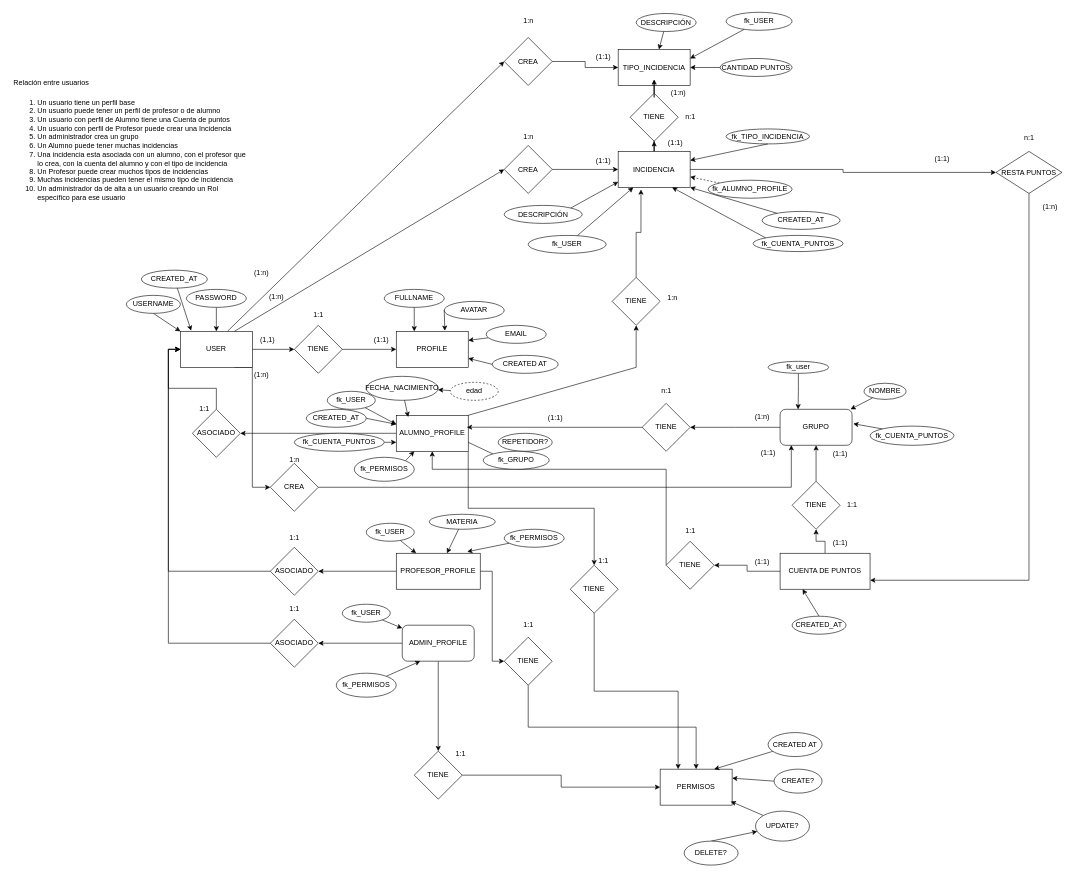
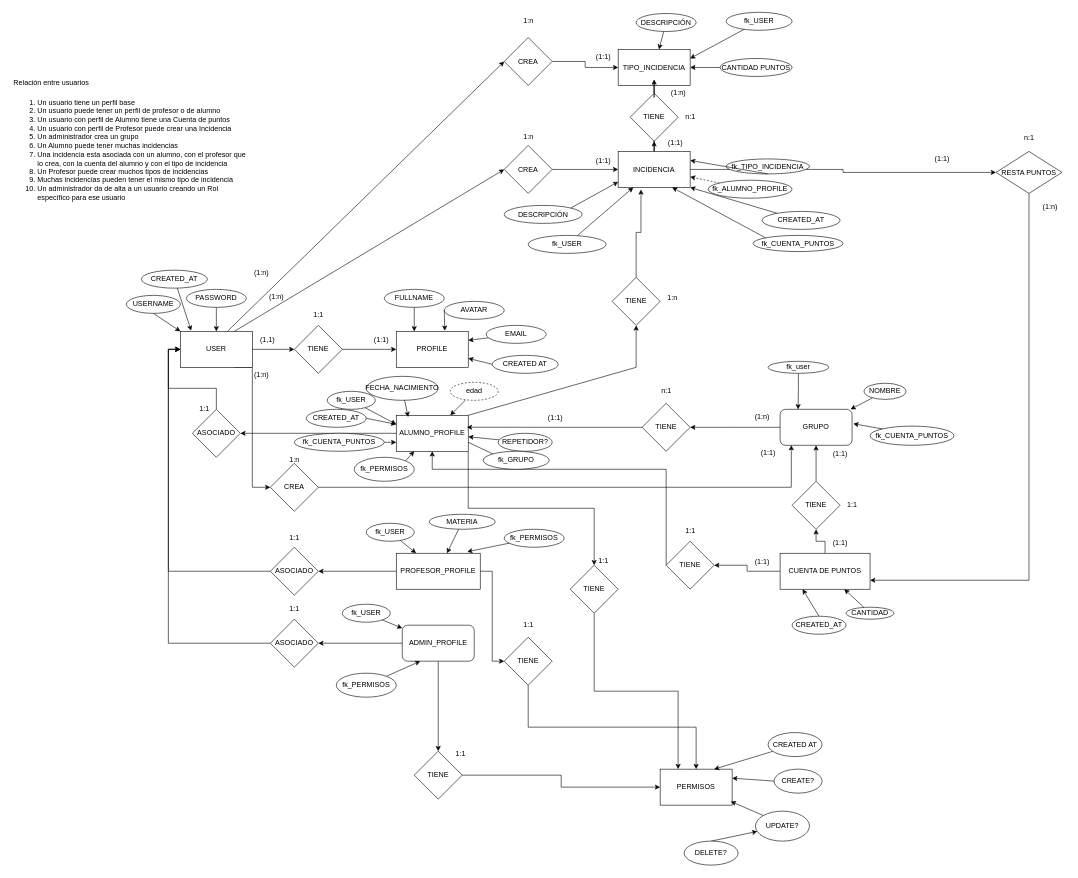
(768, 137) -> (768, 167)
(446, 390) -> (454, 411)
none -> (486, 439)
none -> (856, 600)
none -> (870, 614)
